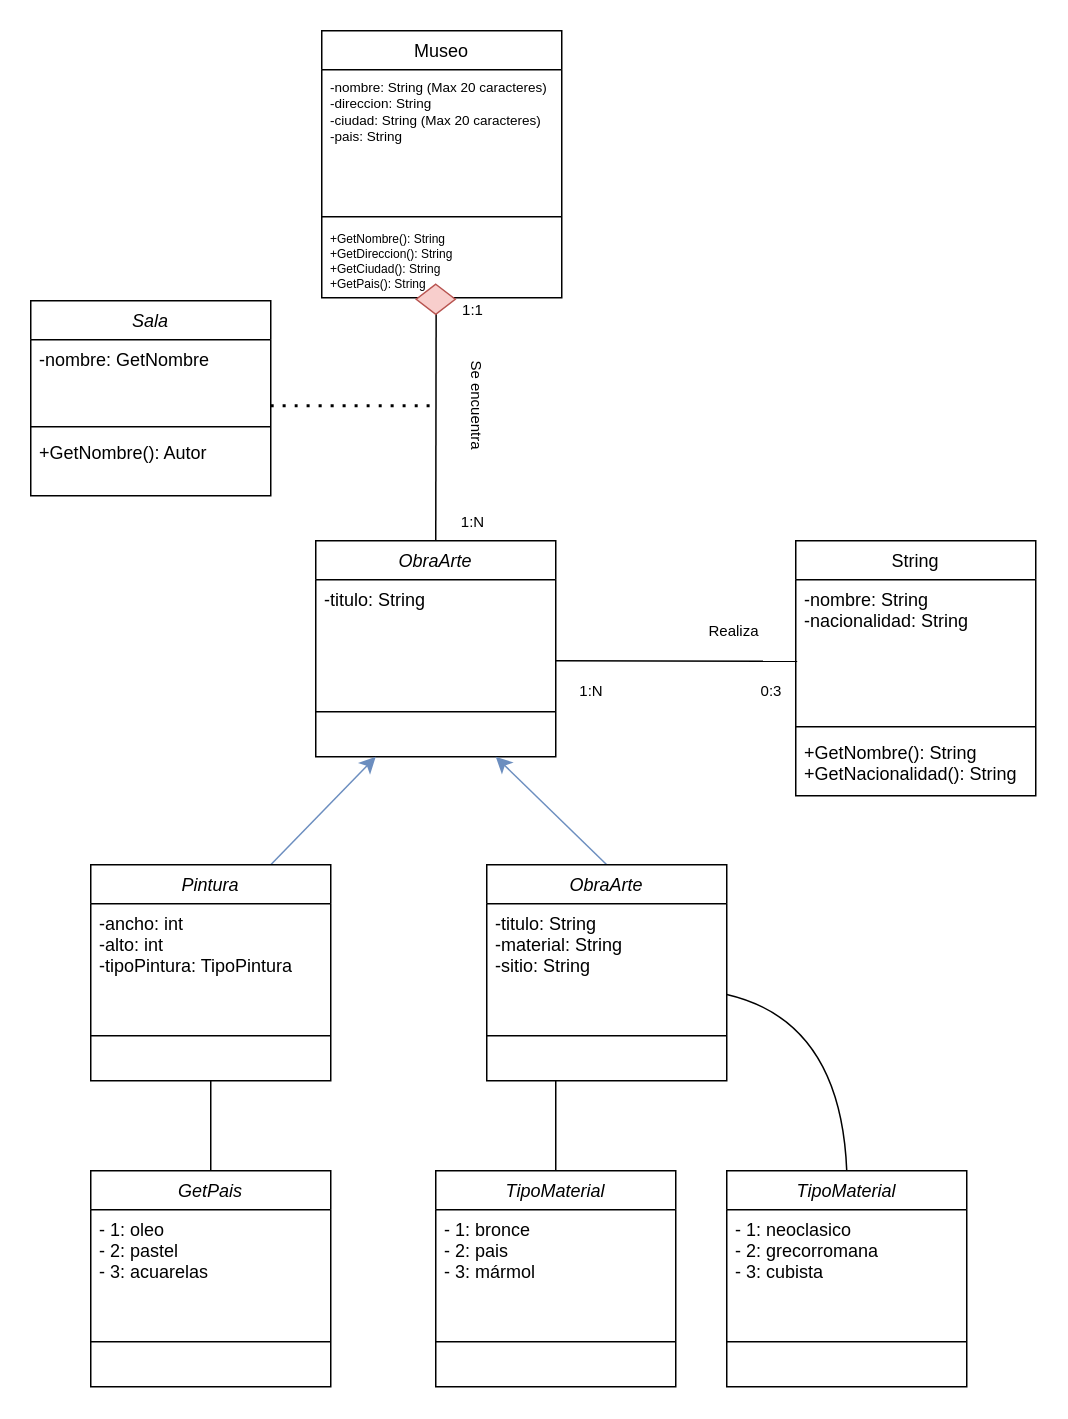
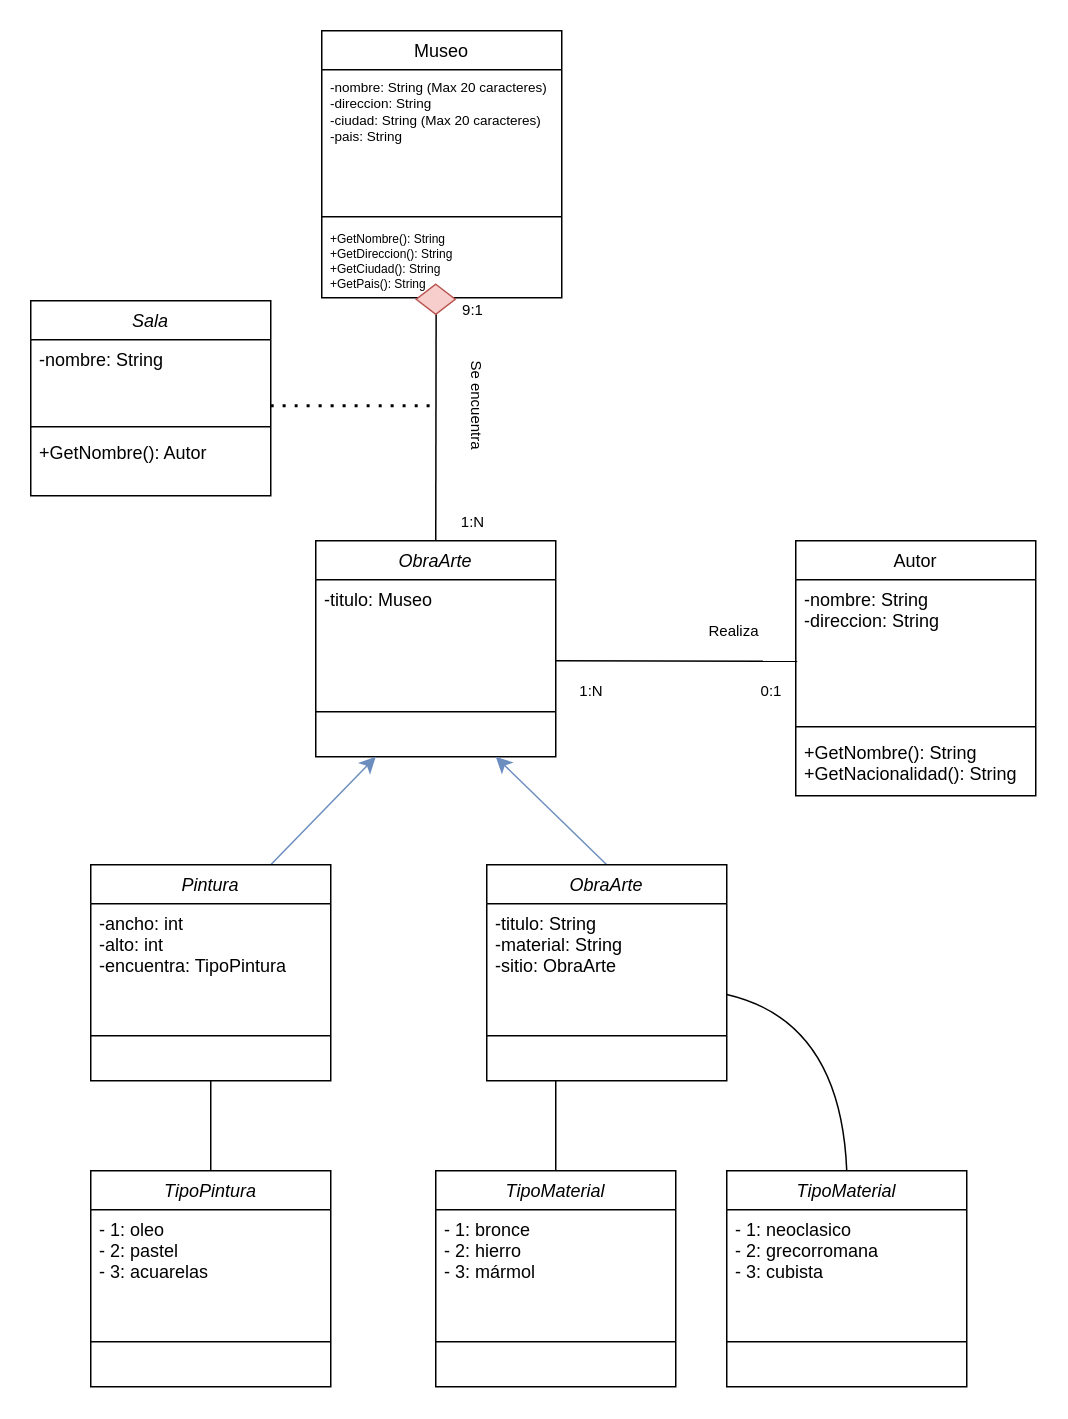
(473, 307) -> (473, 307)
(125, 360) -> (108, 360)
(915, 561) -> (915, 561)
(388, 600) -> (385, 600)
(873, 600) -> (873, 600)
(772, 688) -> (772, 688)
(147, 924) -> (147, 924)
(559, 924) -> (559, 924)
(210, 1191) -> (210, 1191)
(492, 1230) -> (492, 1230)
